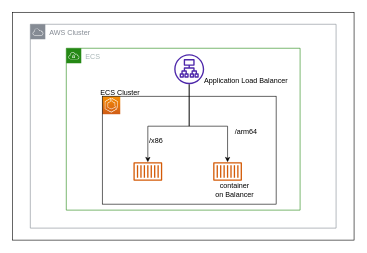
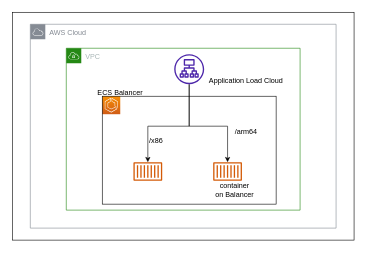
(70, 33) -> (66, 33)
(92, 57) -> (92, 57)
(246, 81) -> (246, 81)
(120, 93) -> (120, 93)
